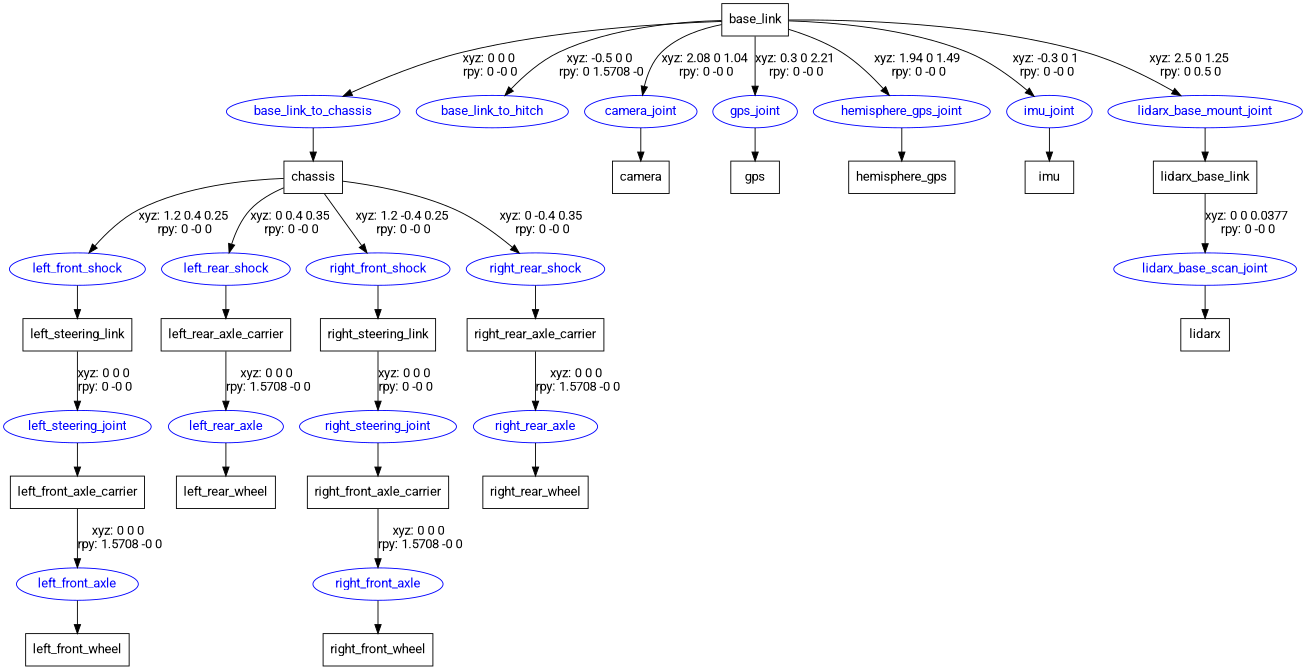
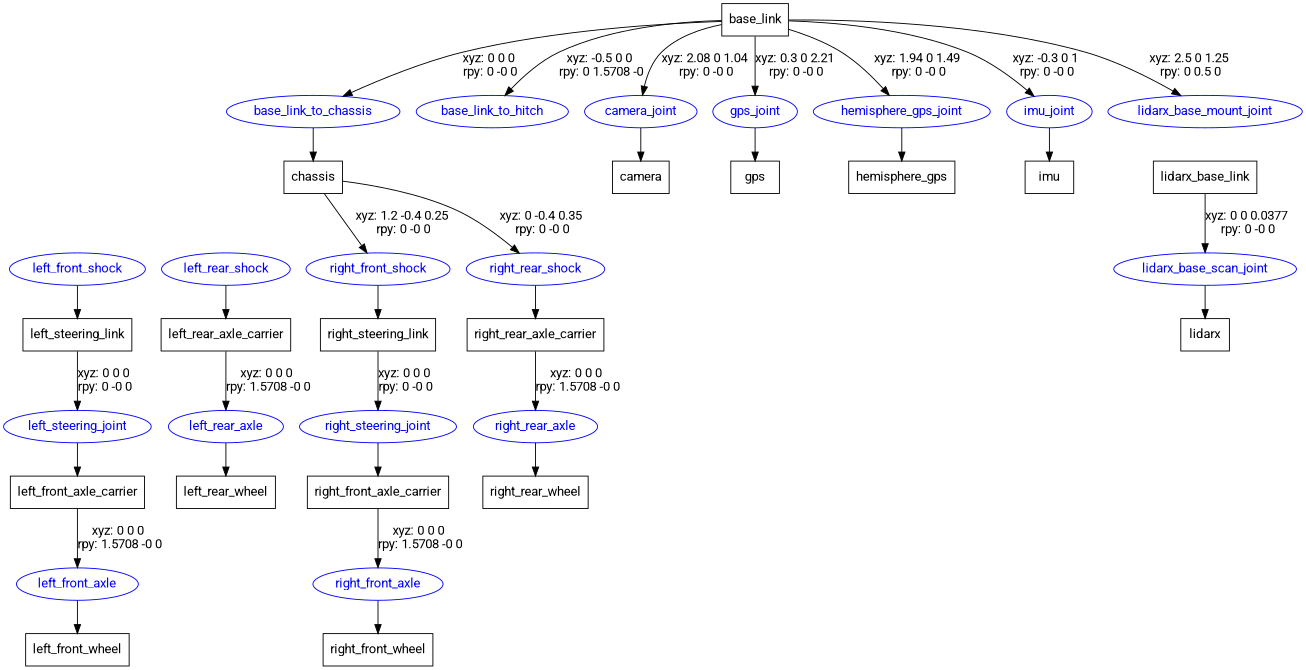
(1205, 140) -> none
(182, 193) -> none
(251, 209) -> none
